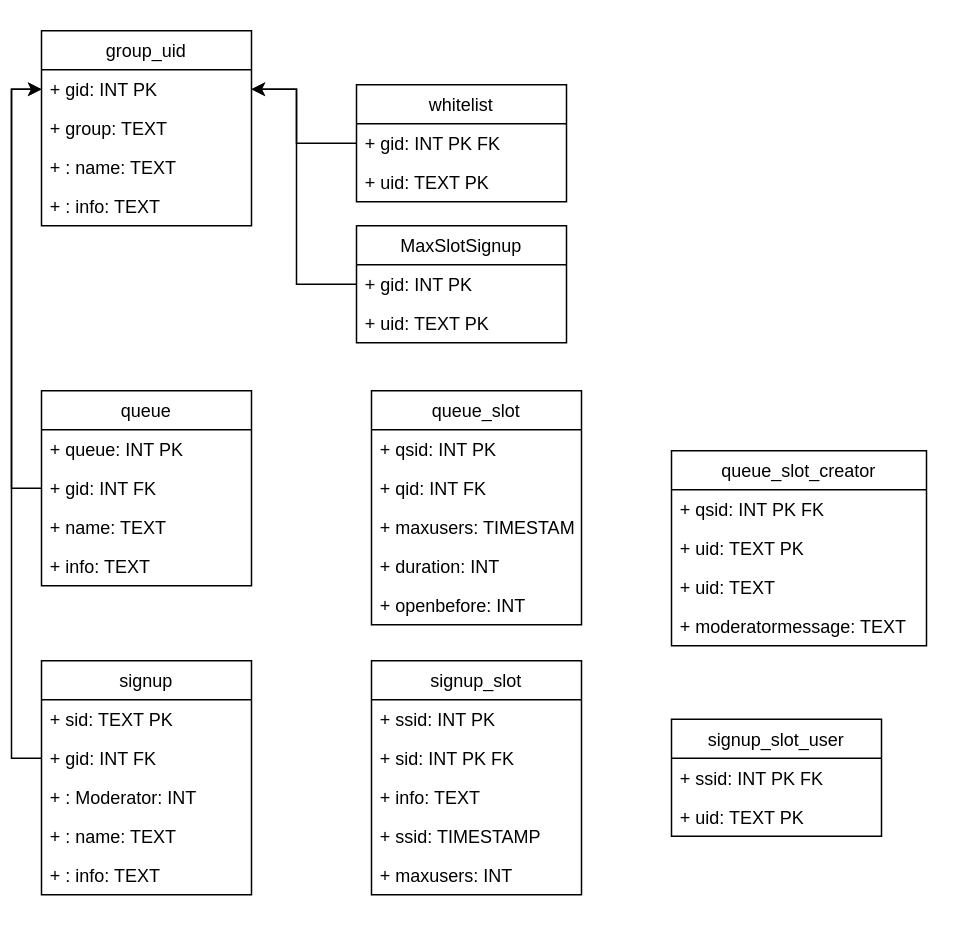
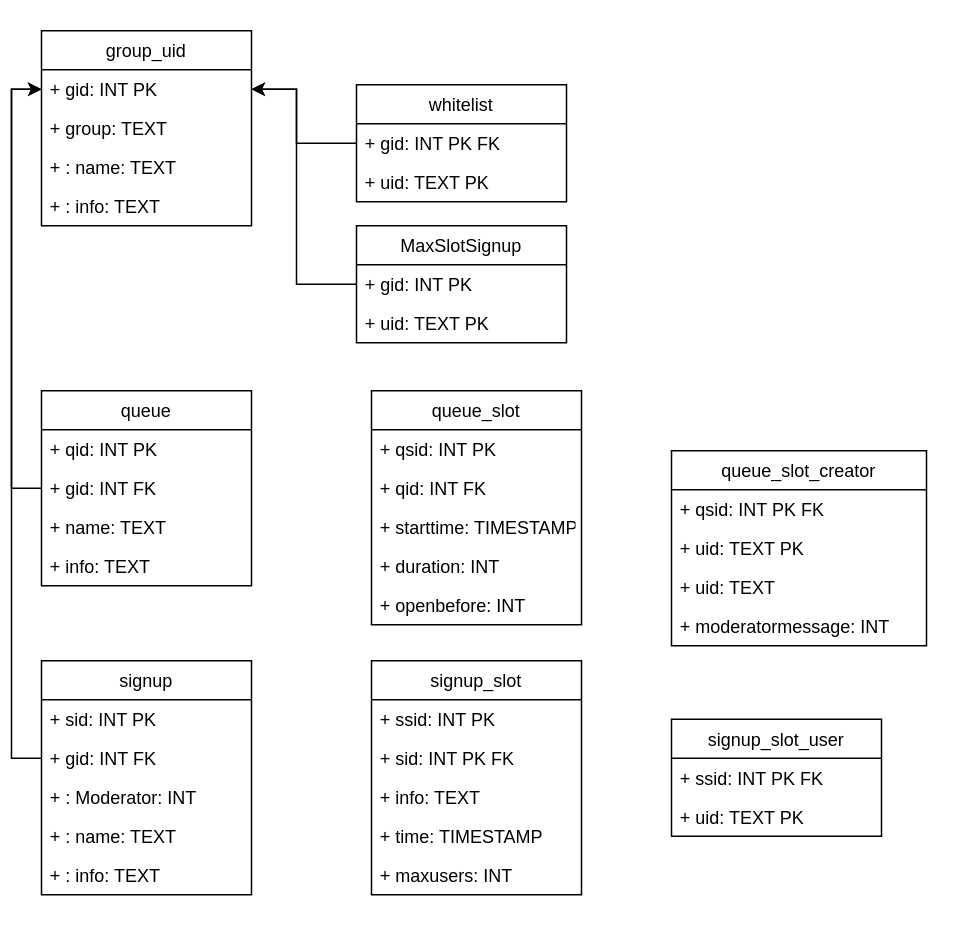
(116, 450) -> (103, 450)
(478, 528) -> (481, 528)
(793, 627) -> (788, 627)
(108, 720) -> (103, 720)
(456, 837) -> (456, 837)
